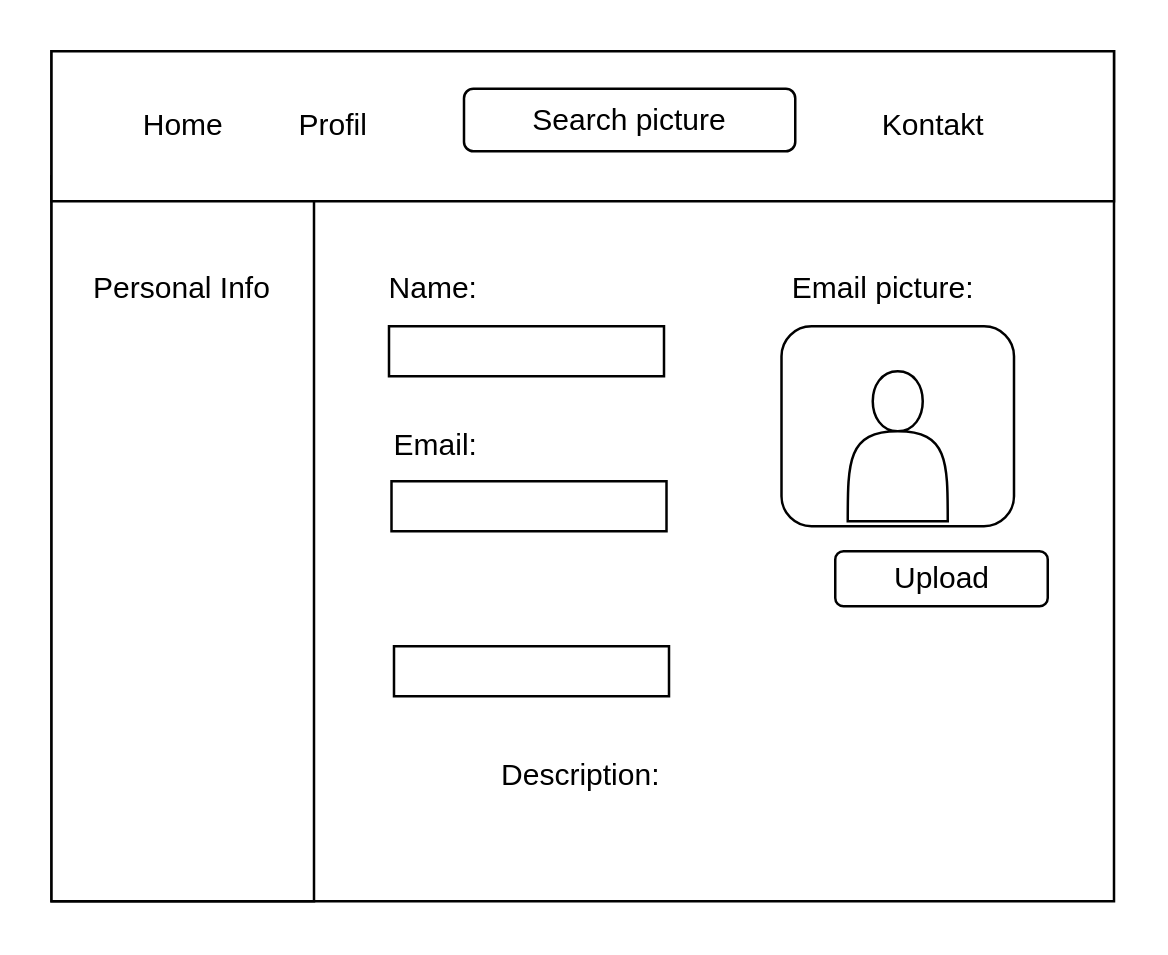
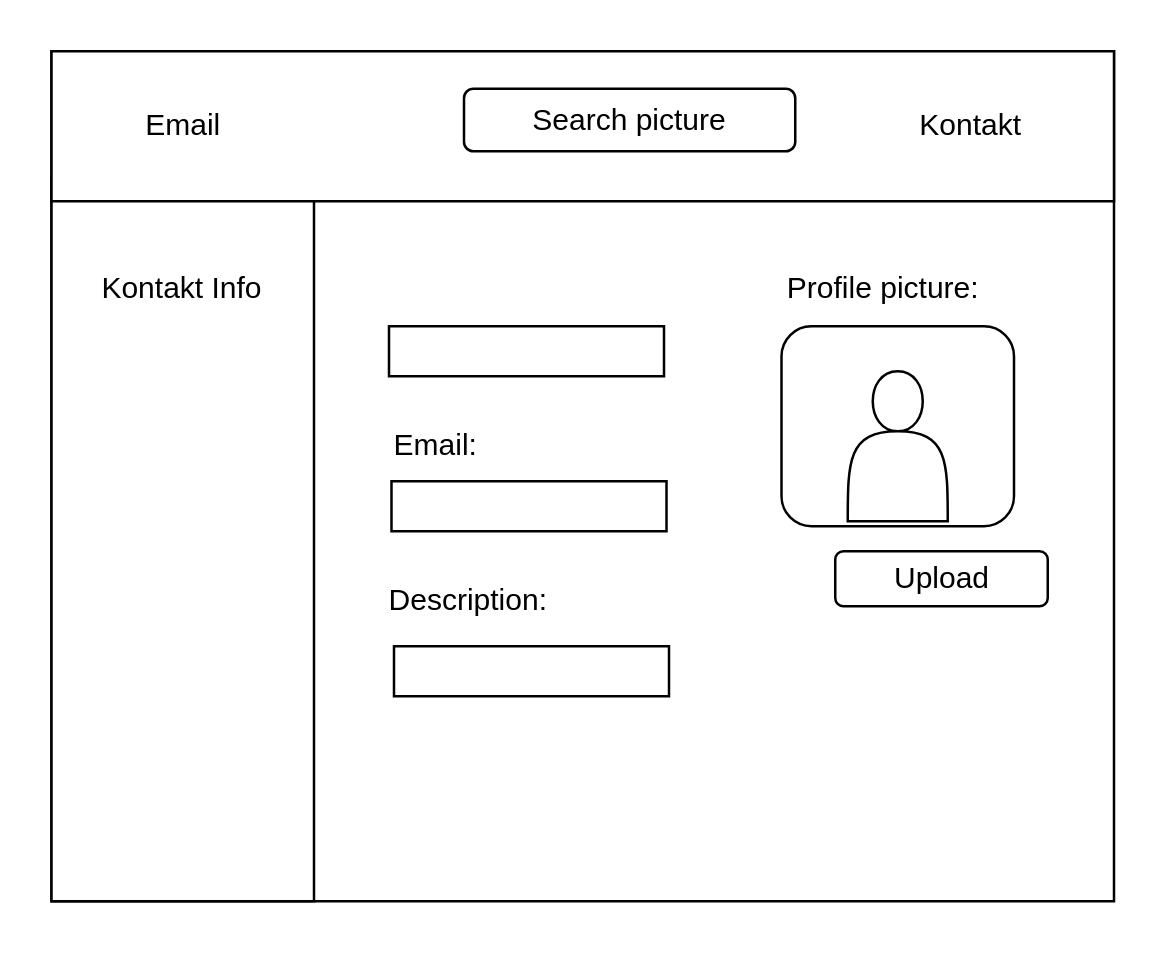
(184, 126) -> (184, 126)
(333, 126) -> none
(933, 126) -> (970, 126)
(183, 289) -> (183, 289)
(434, 289) -> none
(884, 289) -> (884, 289)
(581, 776) -> (469, 601)
